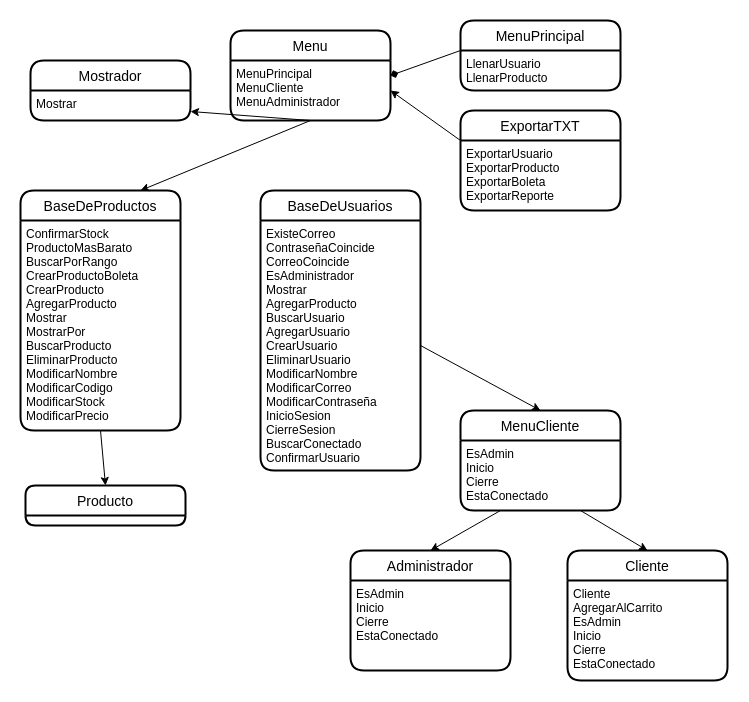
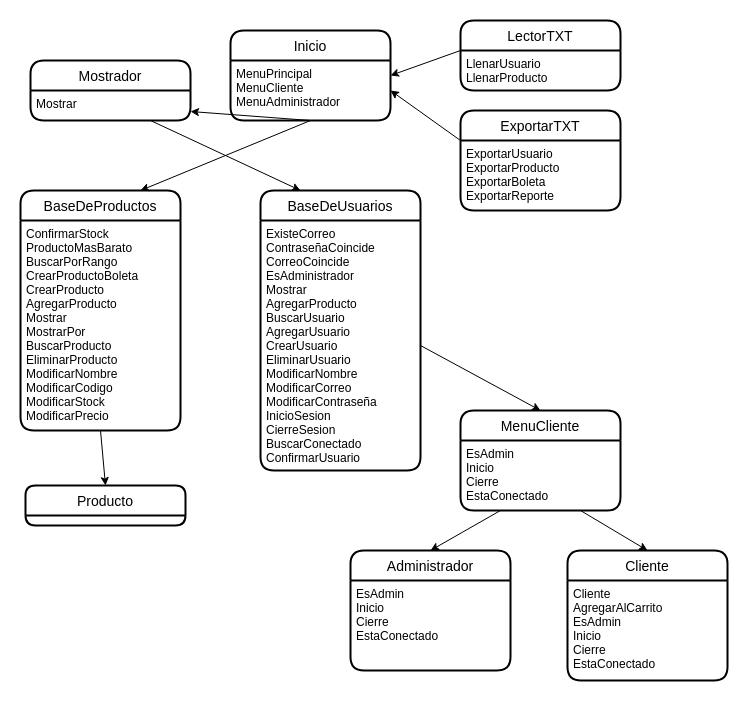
(540, 36) -> (540, 36)
(310, 46) -> (310, 46)
(399, 73) -> (397, 73)
none -> (223, 154)
